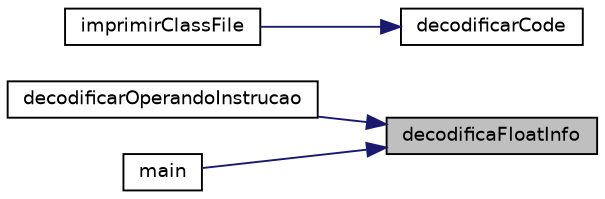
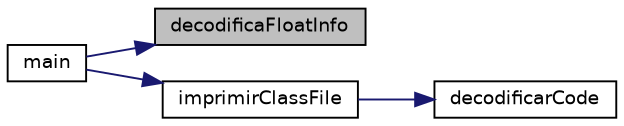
none -> (115, 75)
(163, 100) -> none
